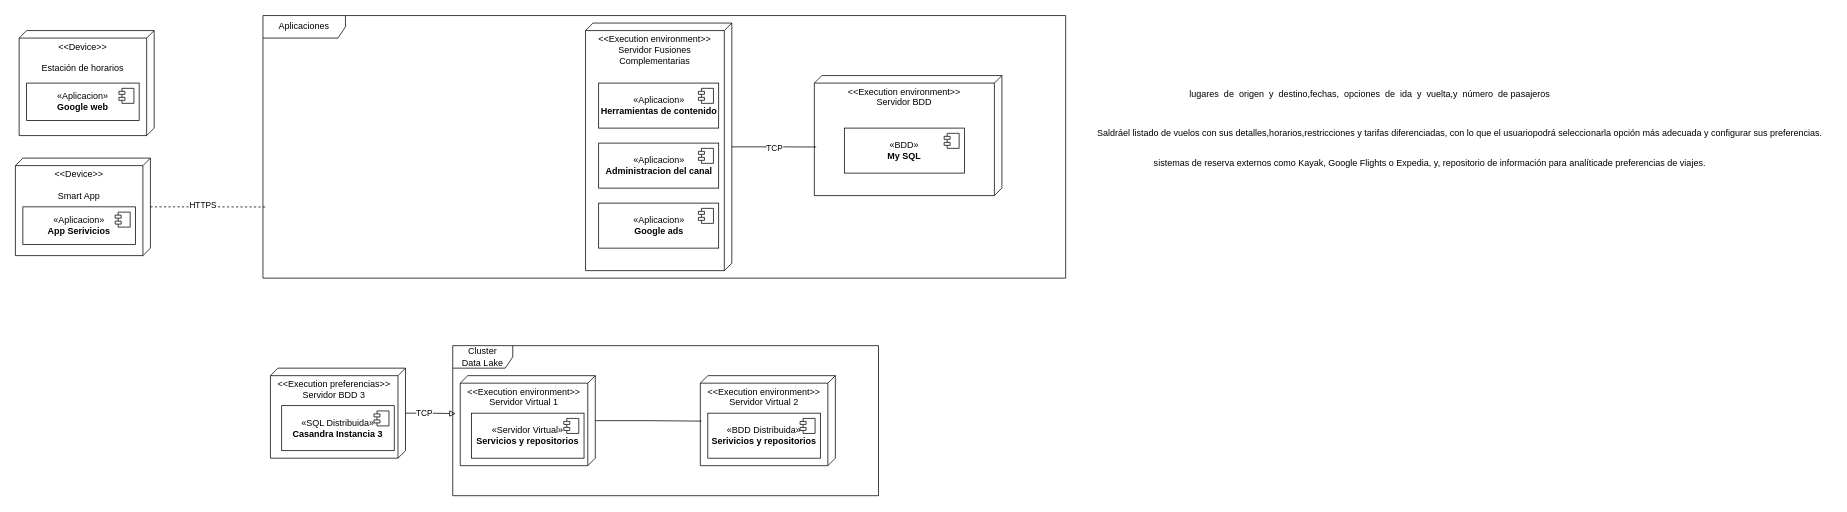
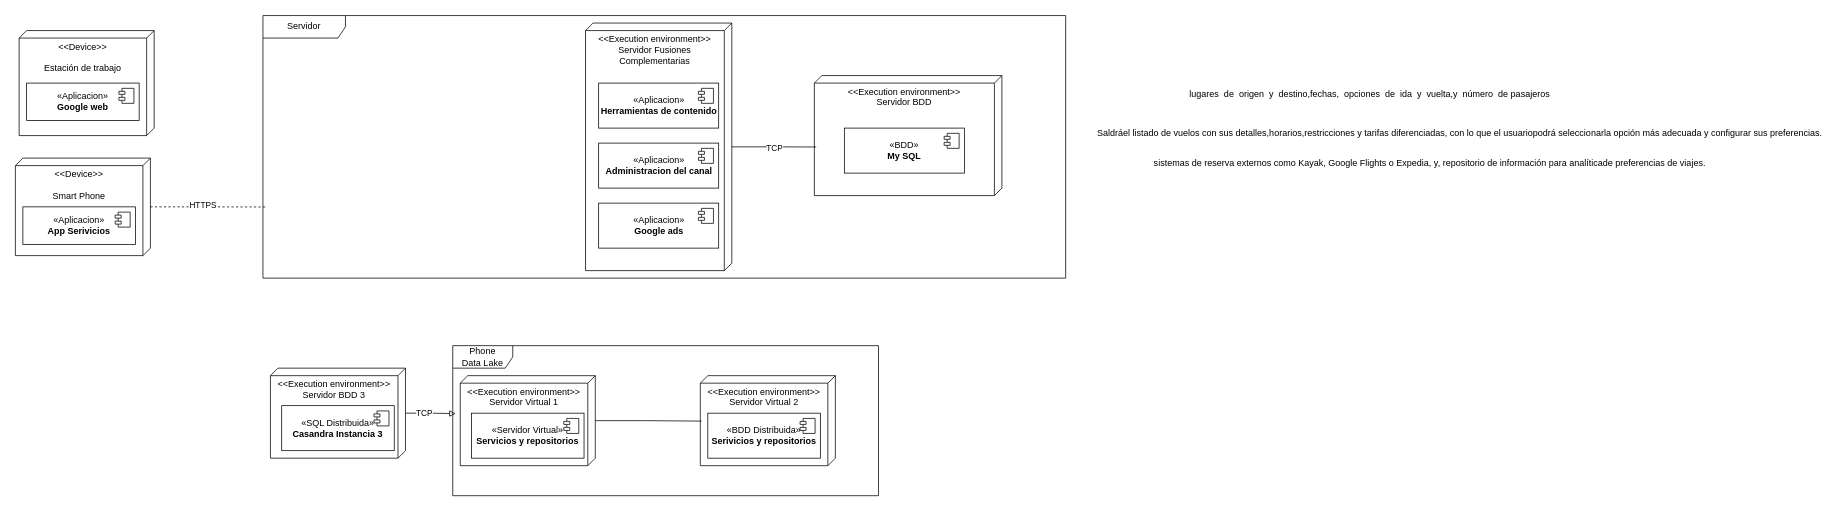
(304, 27) -> (304, 27)
(83, 52) -> (83, 52)
(79, 180) -> (79, 180)
(483, 357) -> (483, 357)
(334, 395) -> (334, 390)
